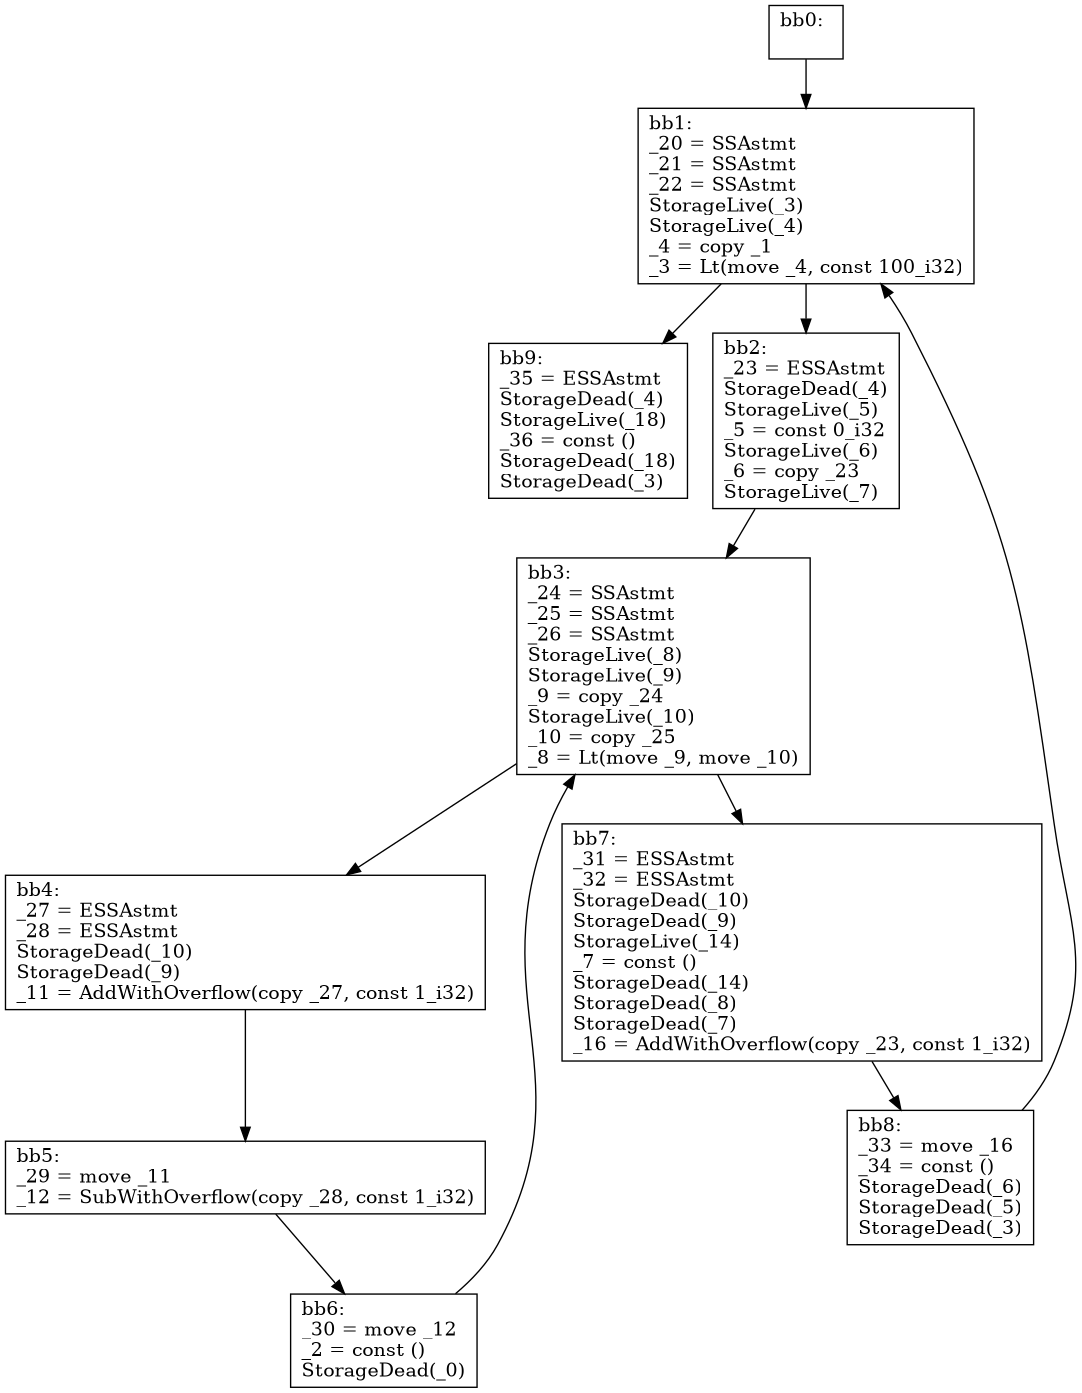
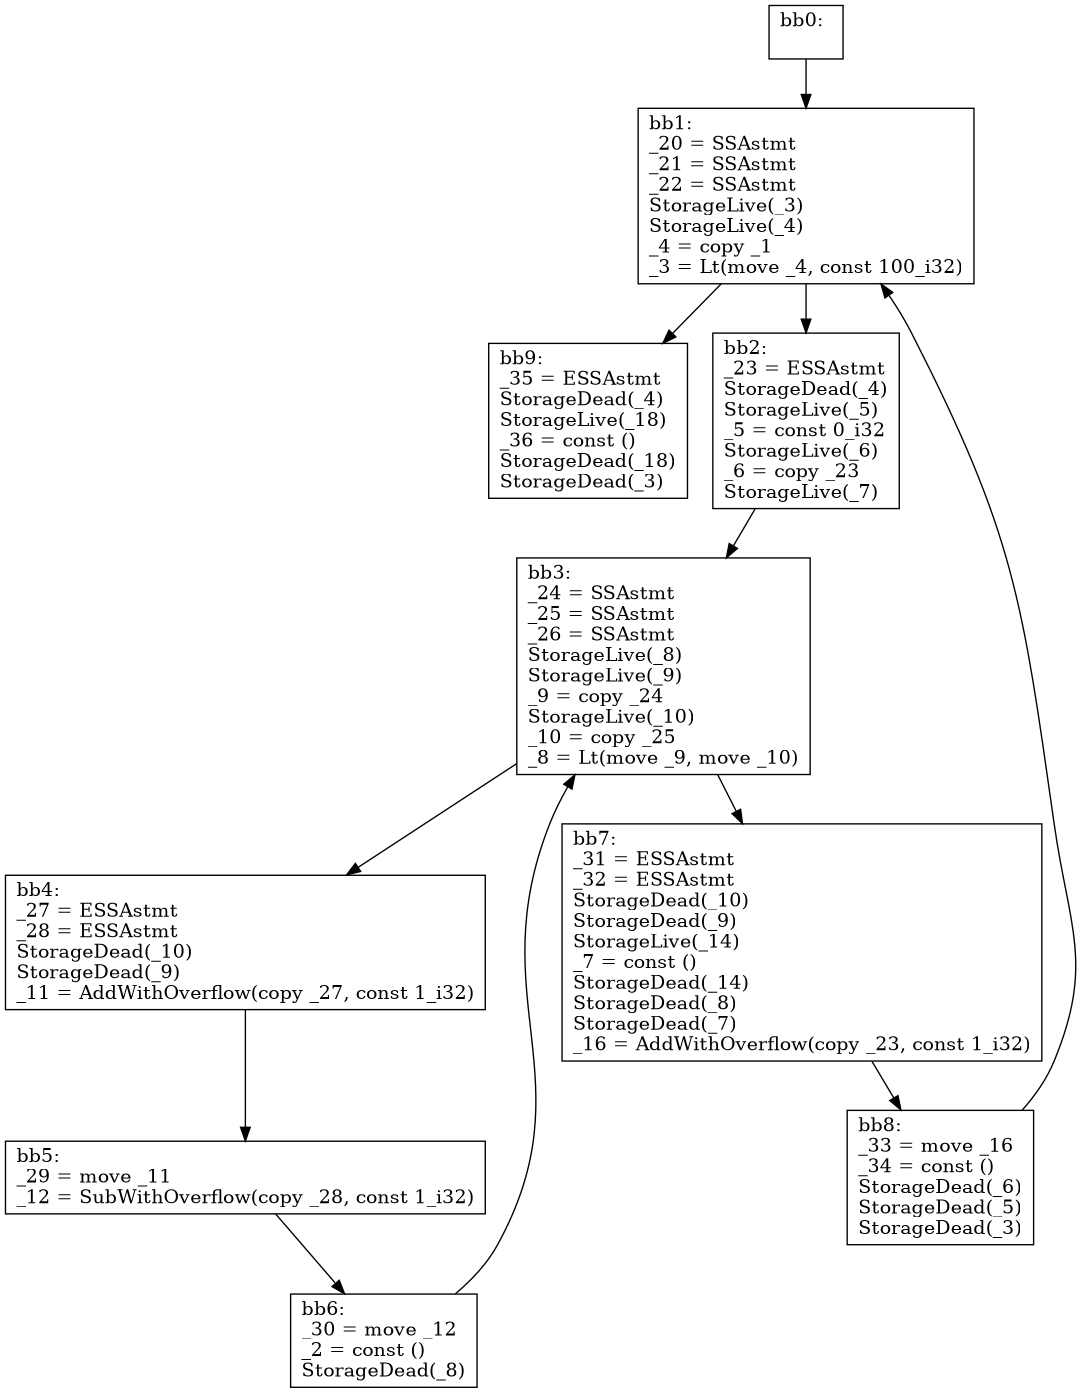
(384, 1341) -> (384, 1341)
